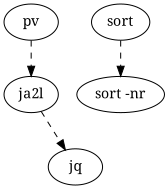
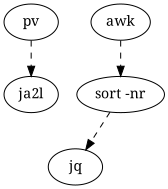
(121, 22) -> (121, 22)
(51, 126) -> (101, 127)
